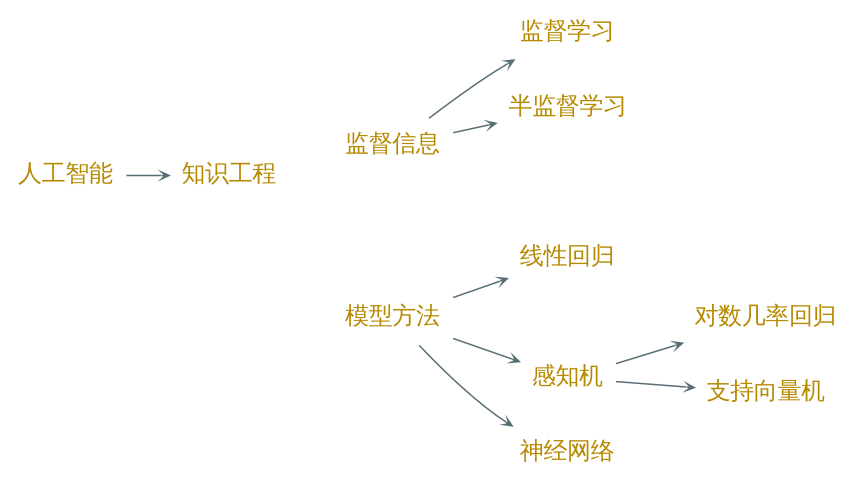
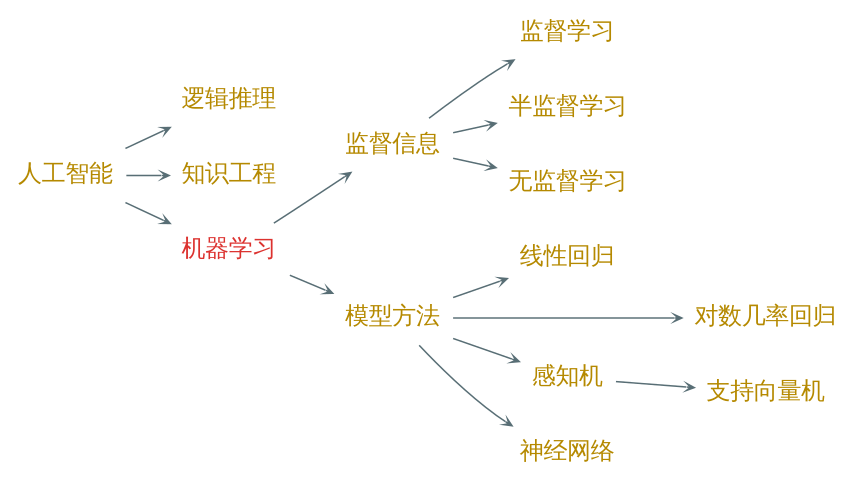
none -> (230, 100)
none -> (568, 183)
none -> (230, 250)
(645, 355) -> (564, 318)
